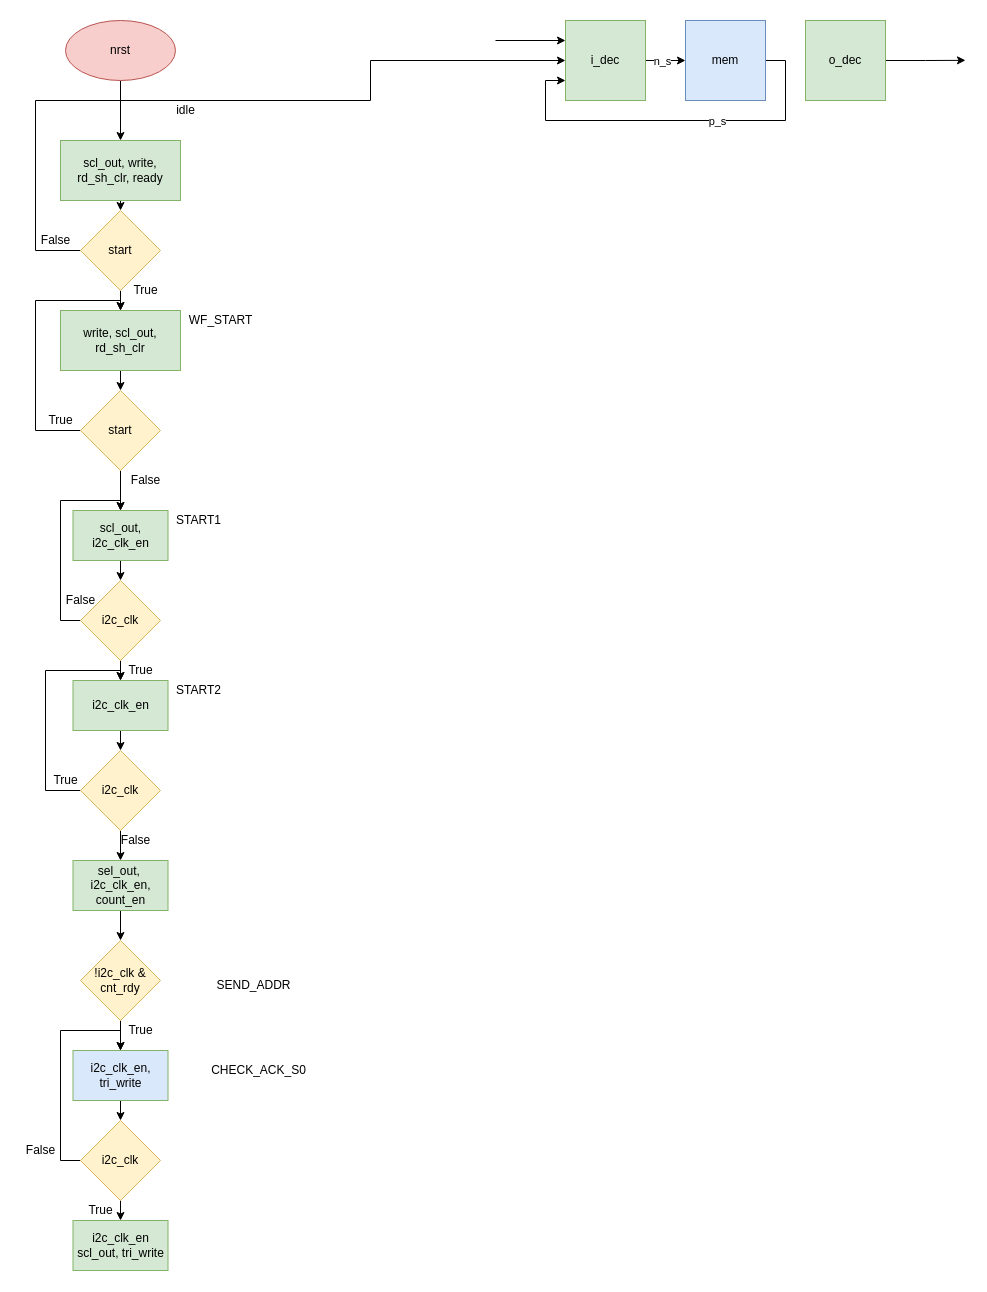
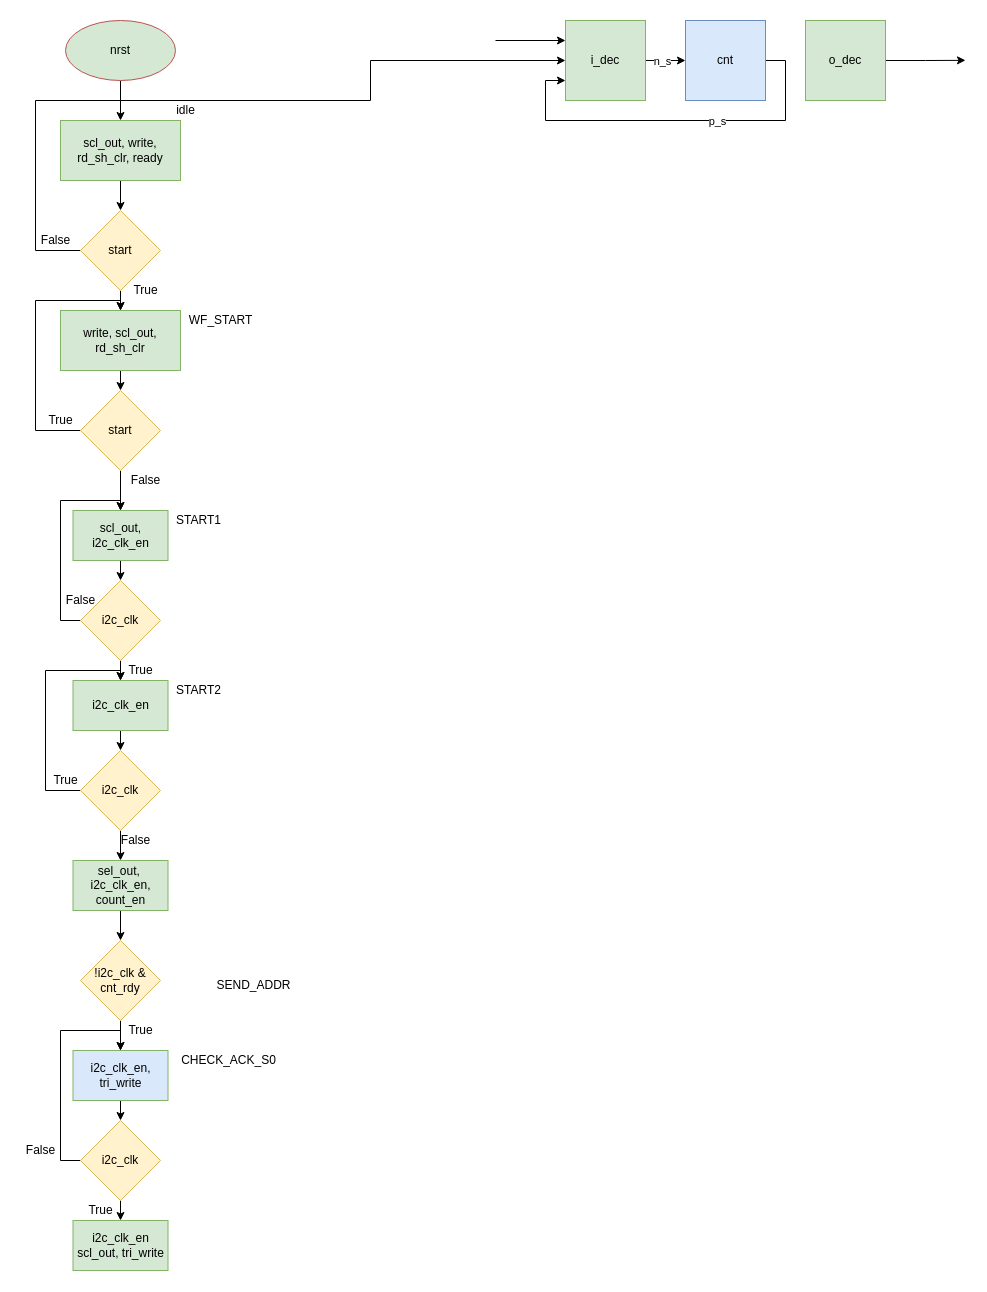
(121, 51) -> (121, 51)
(726, 61) -> (726, 61)
(121, 171) -> (121, 151)
(258, 1071) -> (228, 1061)
